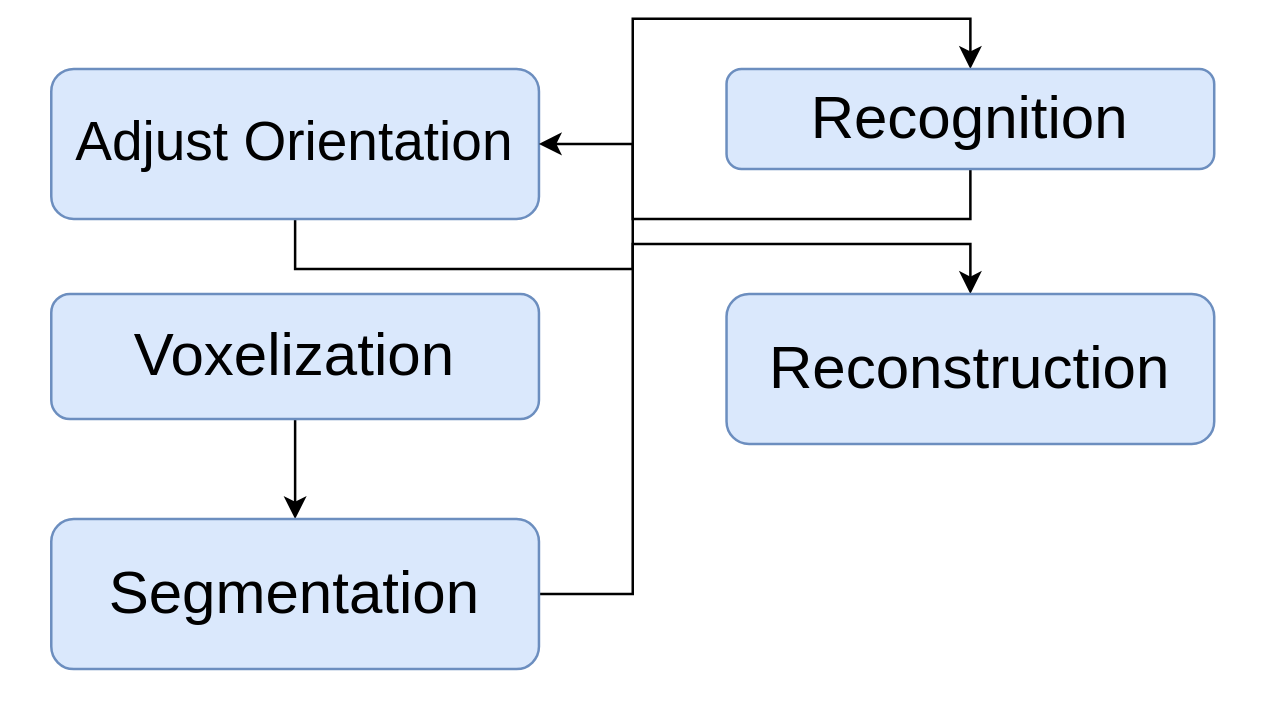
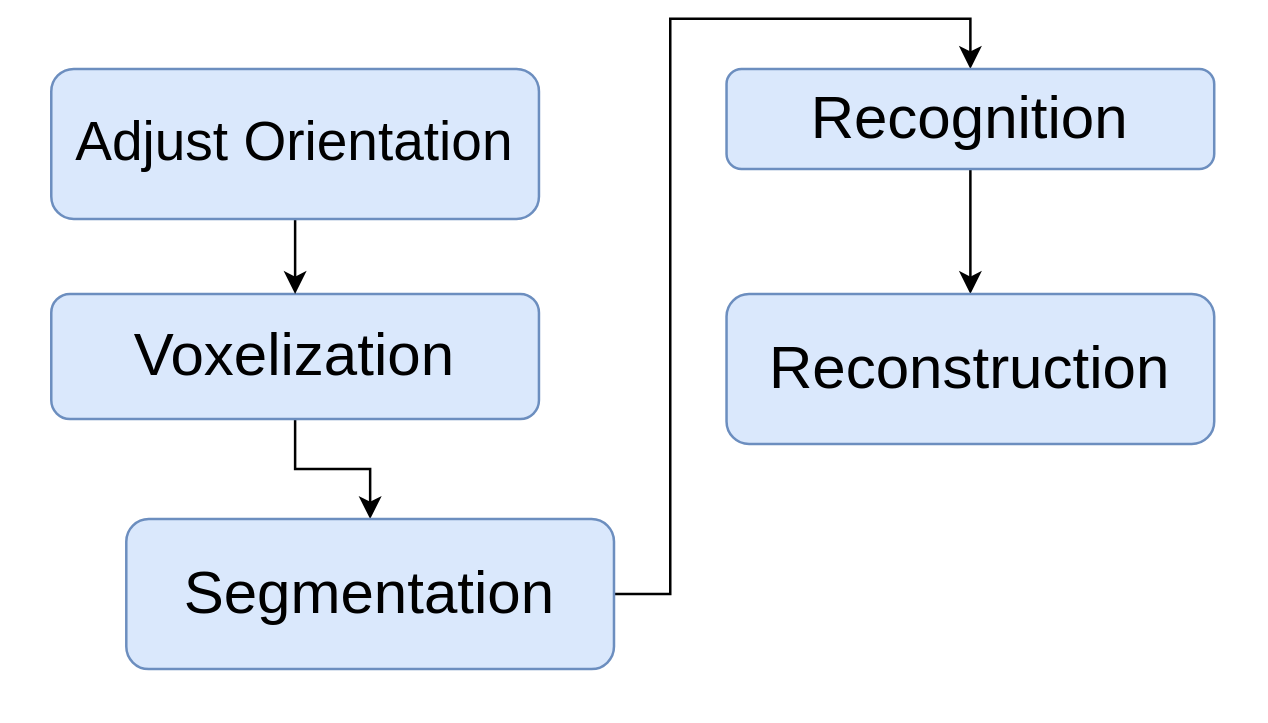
(824, 219) -> (970, 227)
(459, 269) -> (295, 272)
(295, 594) -> (370, 594)
